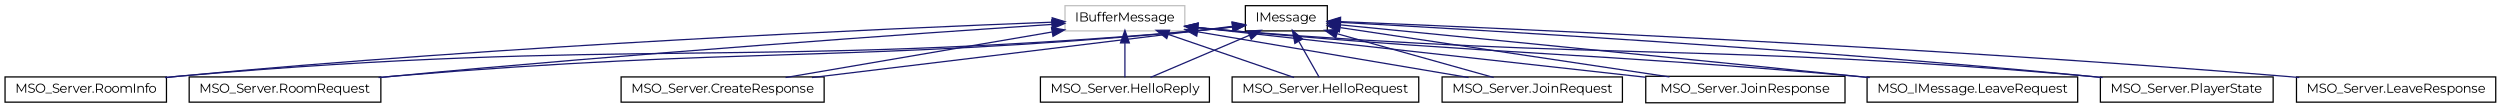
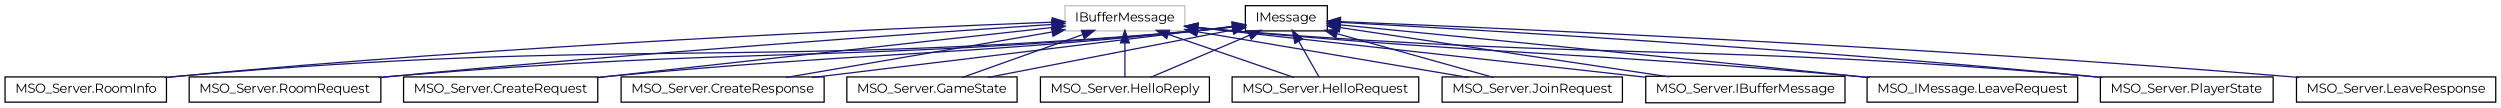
none -> (501, 90)
none -> (932, 90)
(1745, 90) -> (1745, 90)
